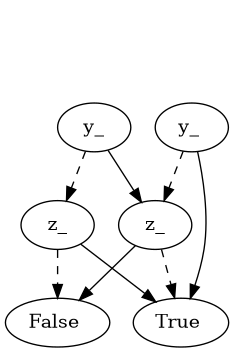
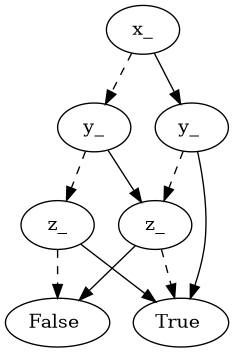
none -> (143, 30)
